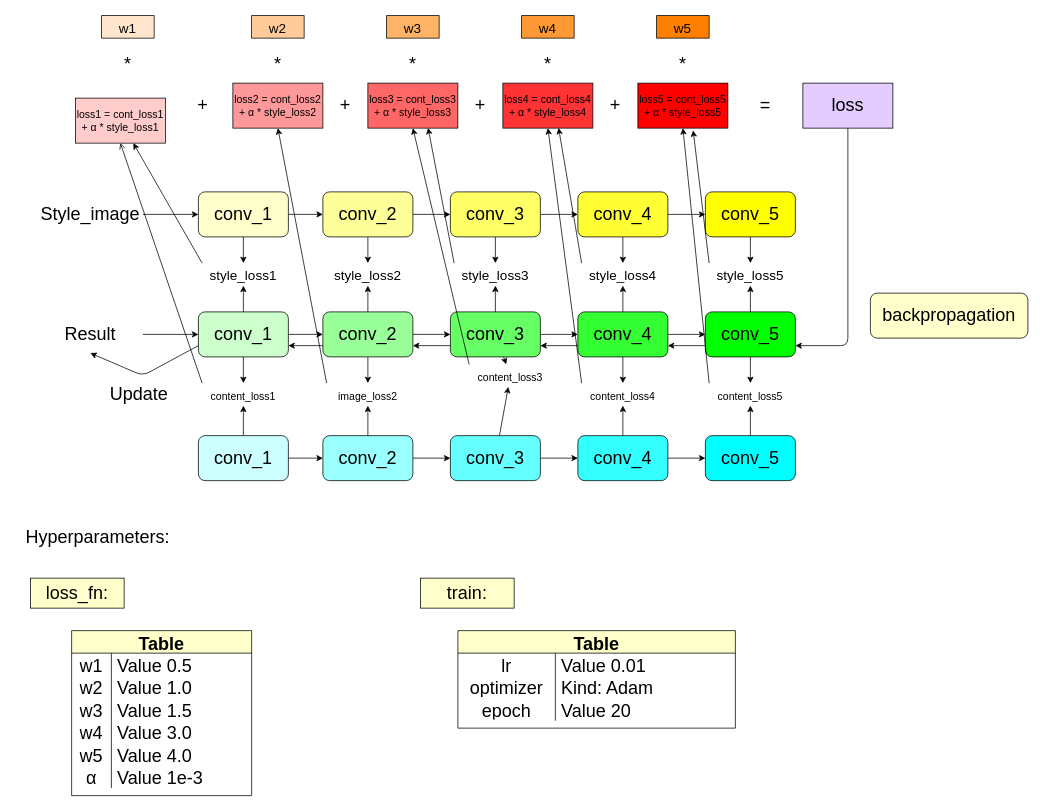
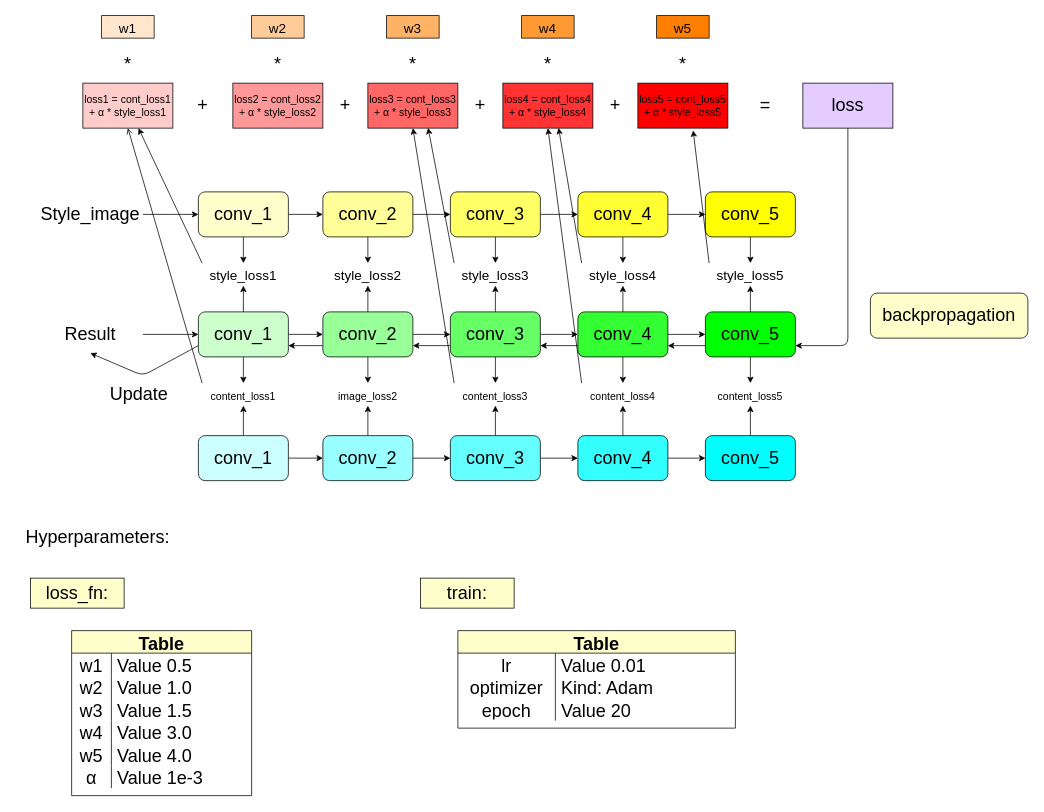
(120, 120) -> (128, 105)
(694, 237) -> none
(303, 258) -> none
(510, 375) -> (495, 394)
